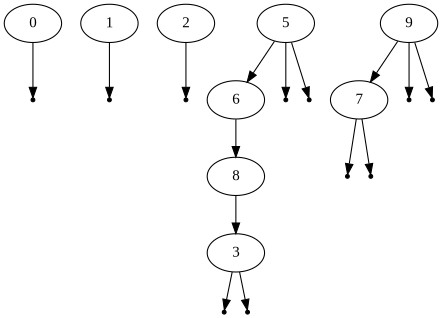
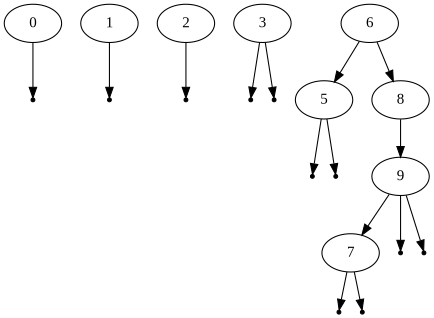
(264, 57) -> (350, 57)
(236, 209) -> (401, 133)
